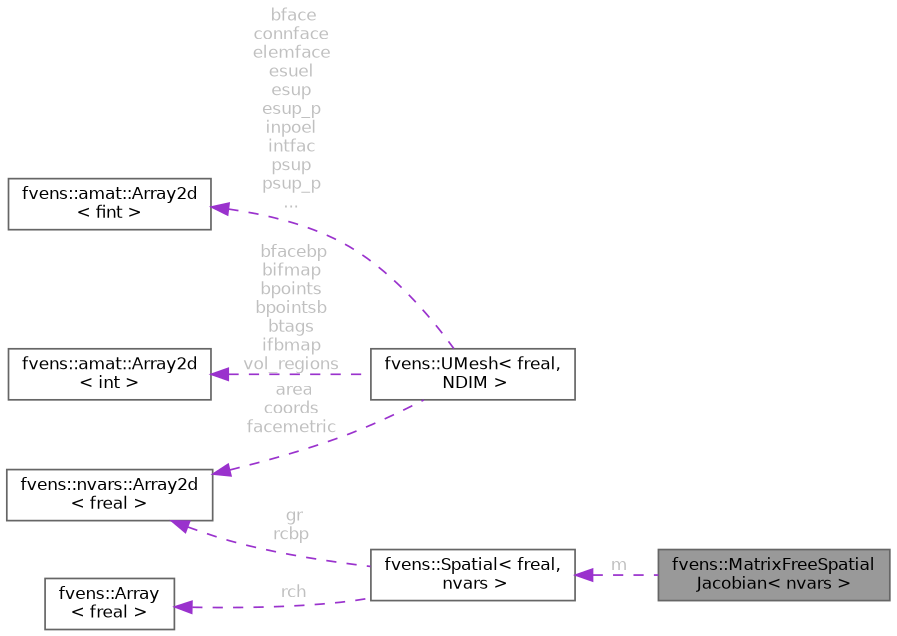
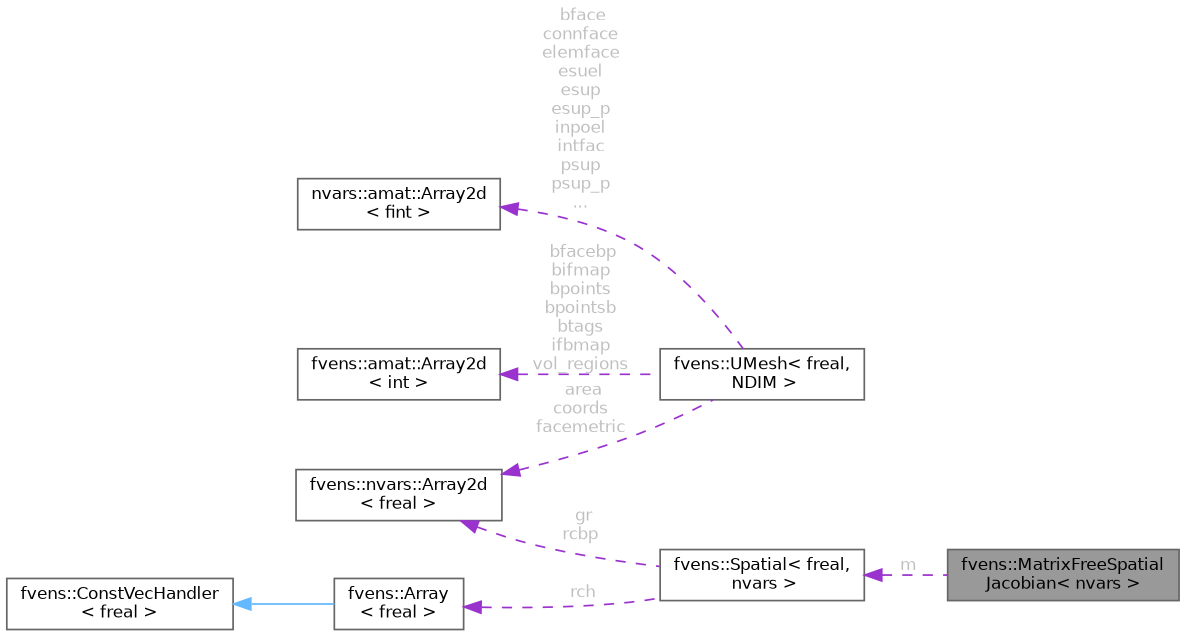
(110, 204) -> (399, 204)
none -> (120, 604)
